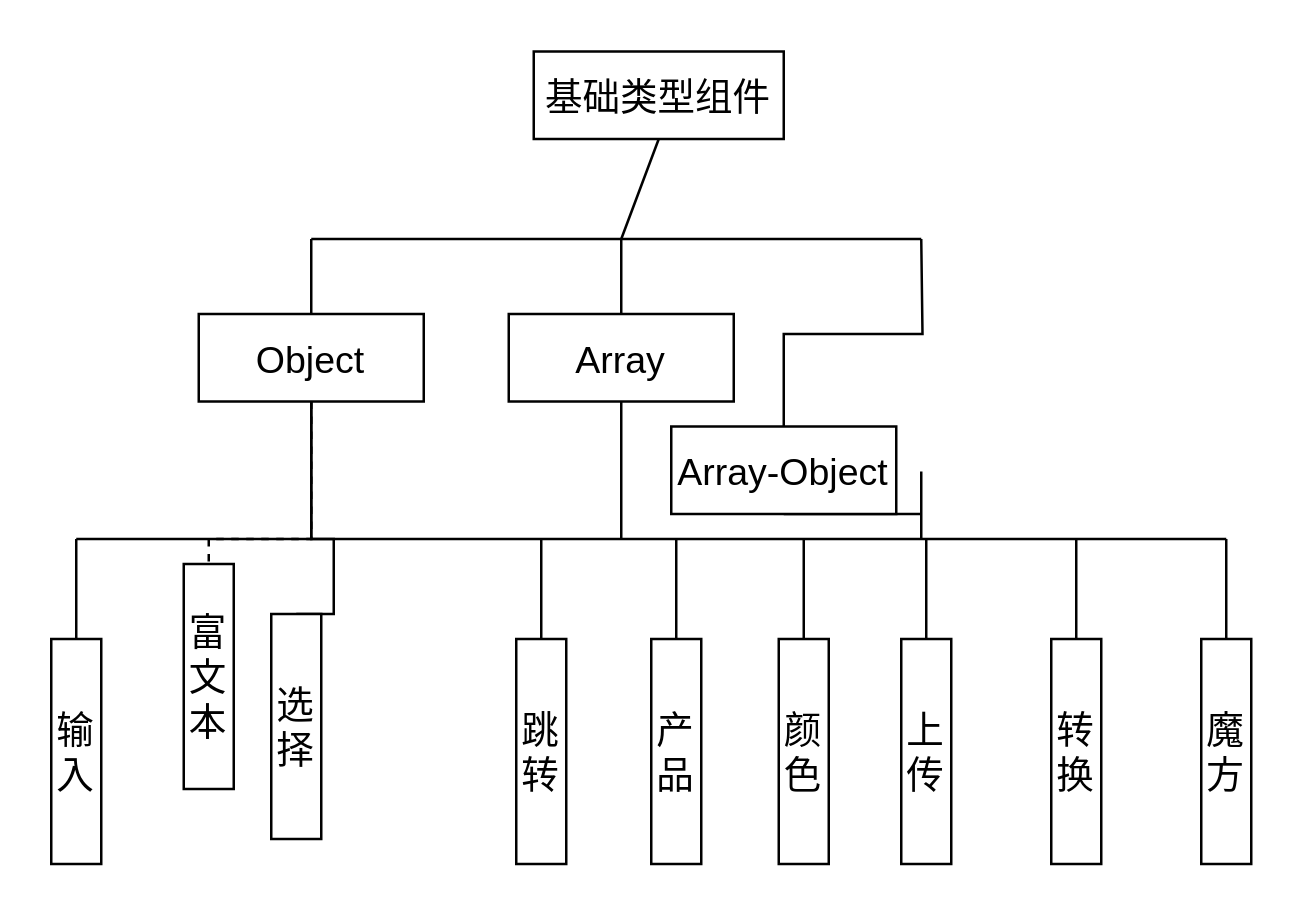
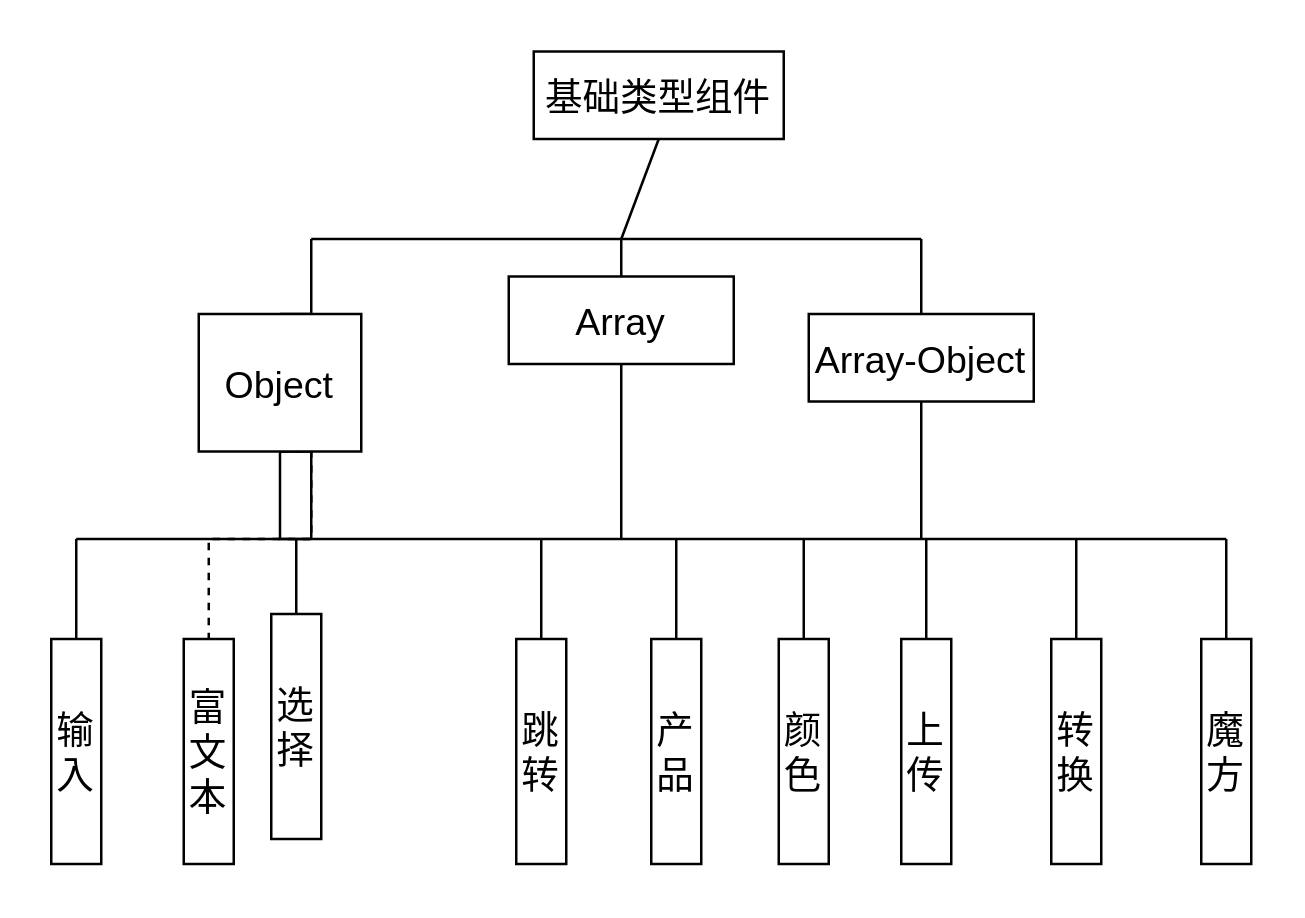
(311, 358) -> (280, 383)
(621, 358) -> (621, 320)
(784, 470) -> (921, 358)
(209, 676) -> (209, 751)
